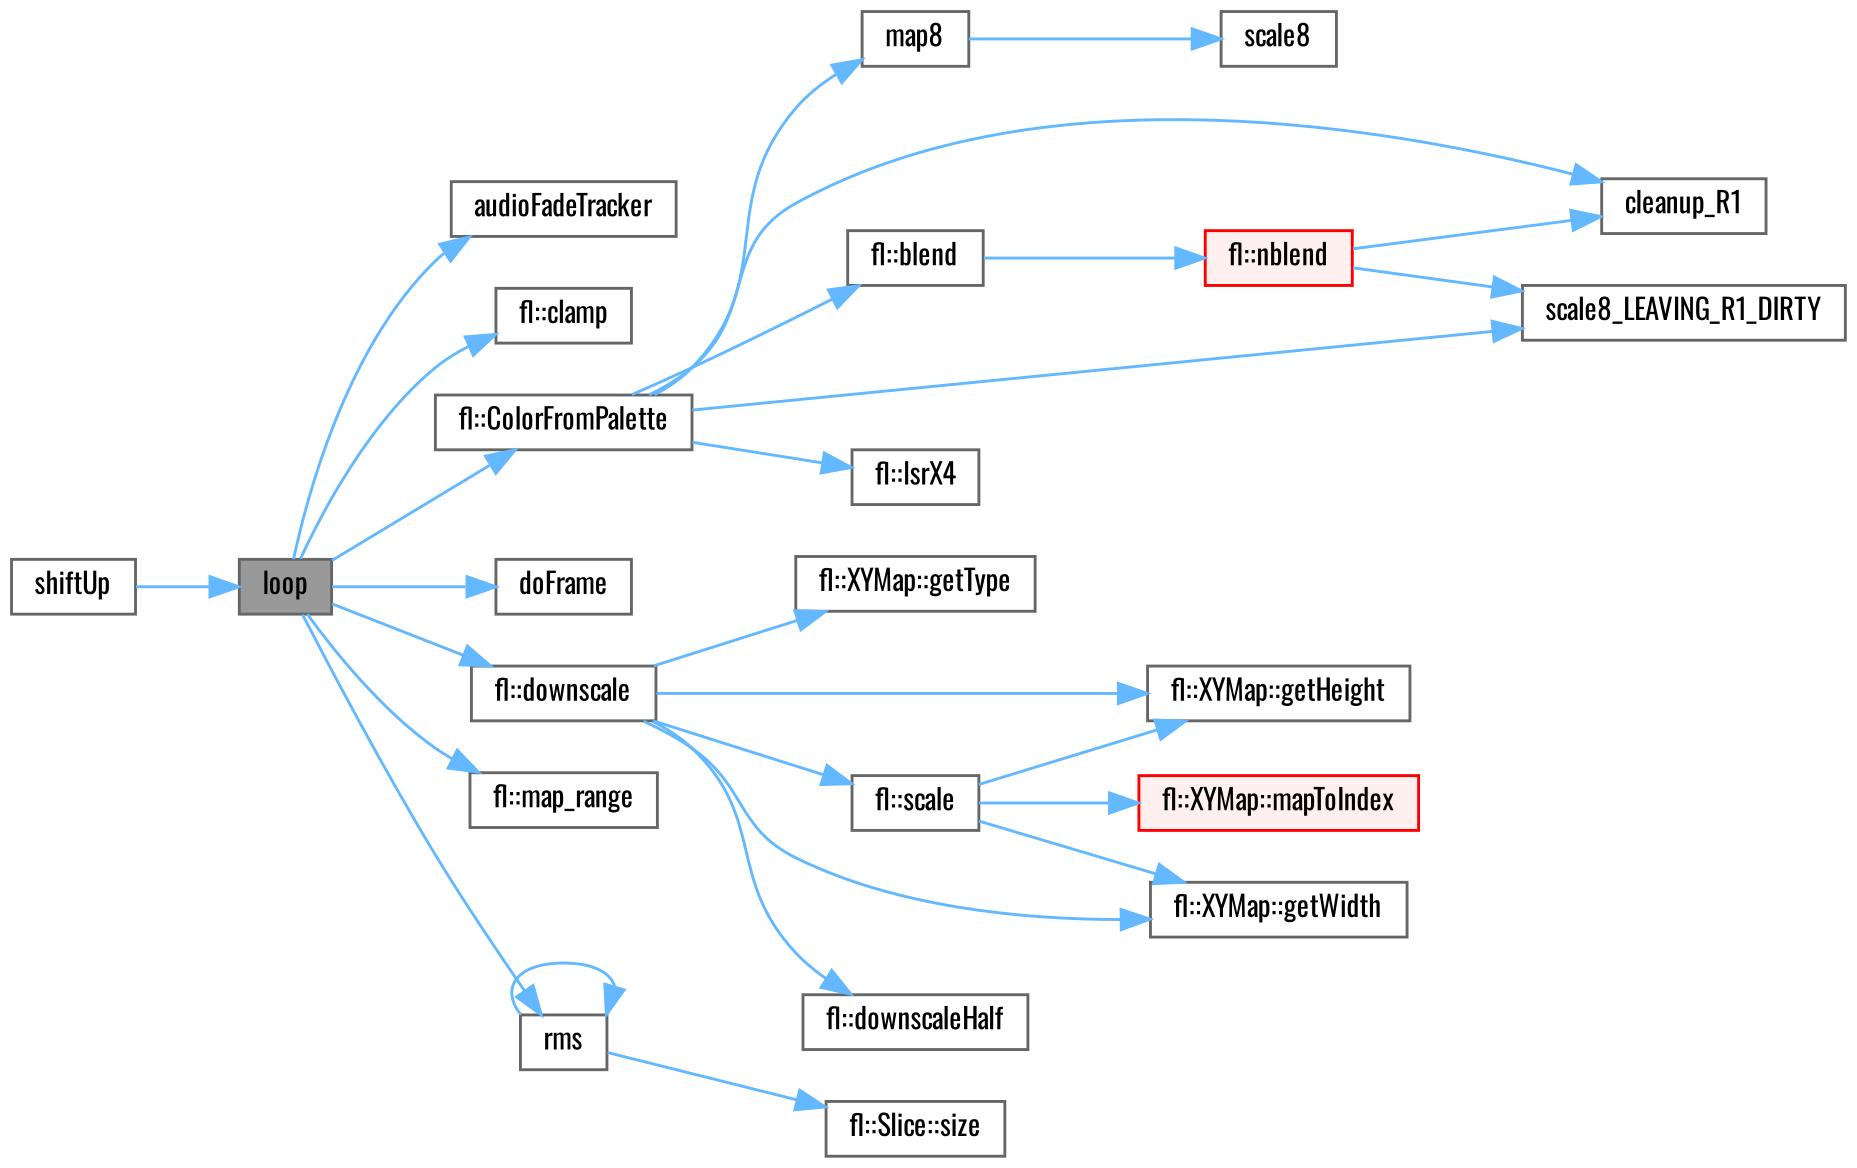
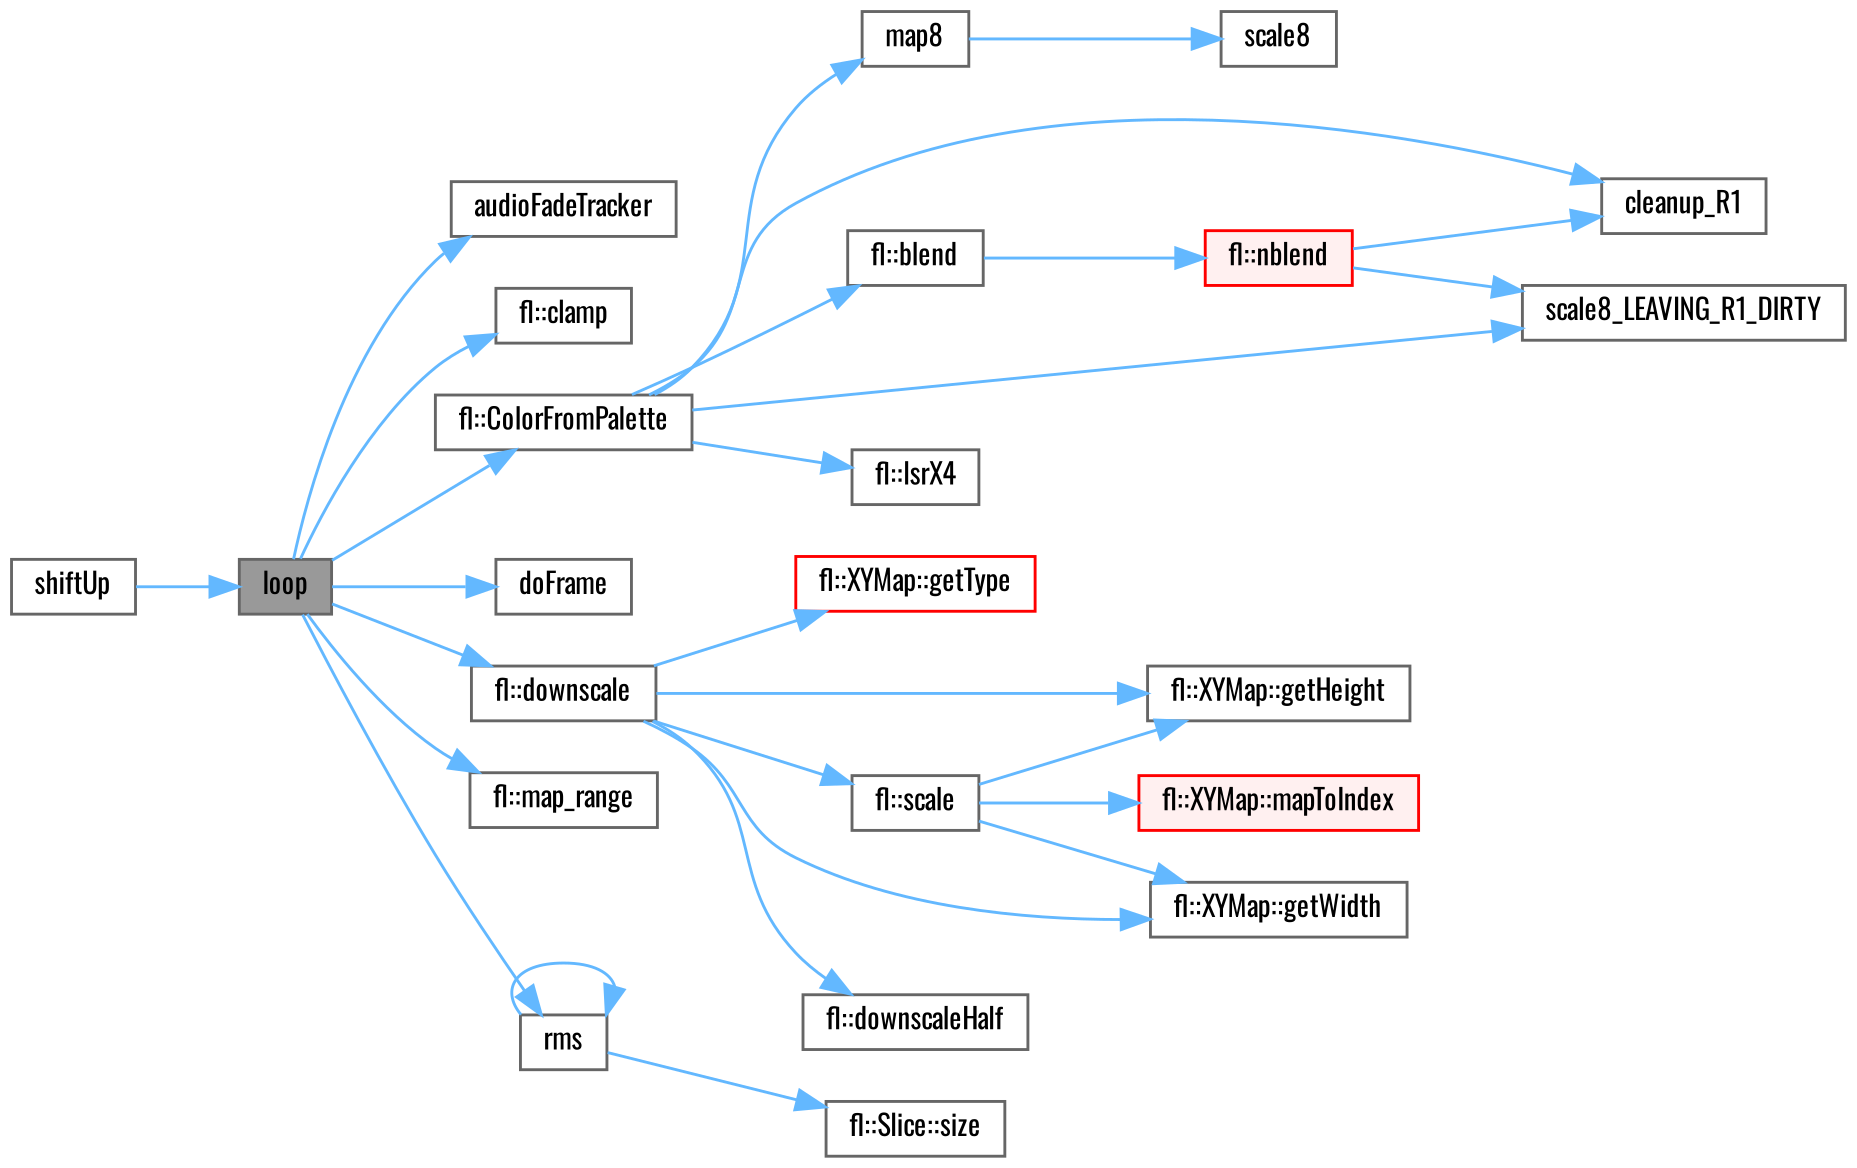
(915, 584) -> (915, 584)
